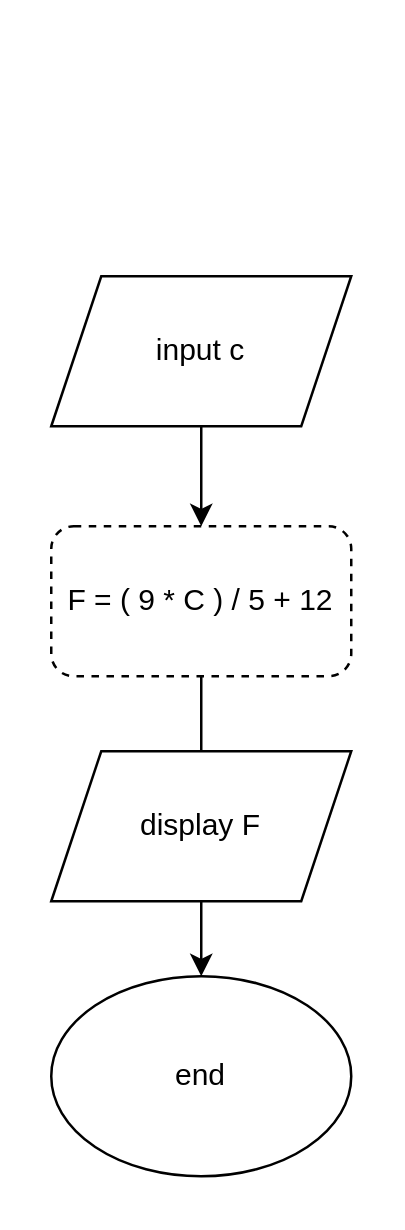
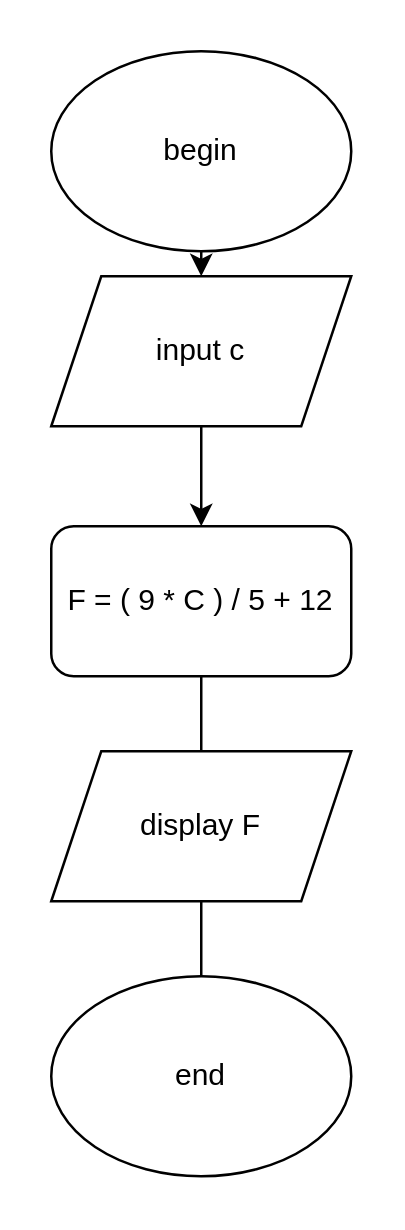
none -> (201, 151)
none -> (201, 255)
(201, 601) -> (201, 601)
(201, 958) -> (201, 965)
